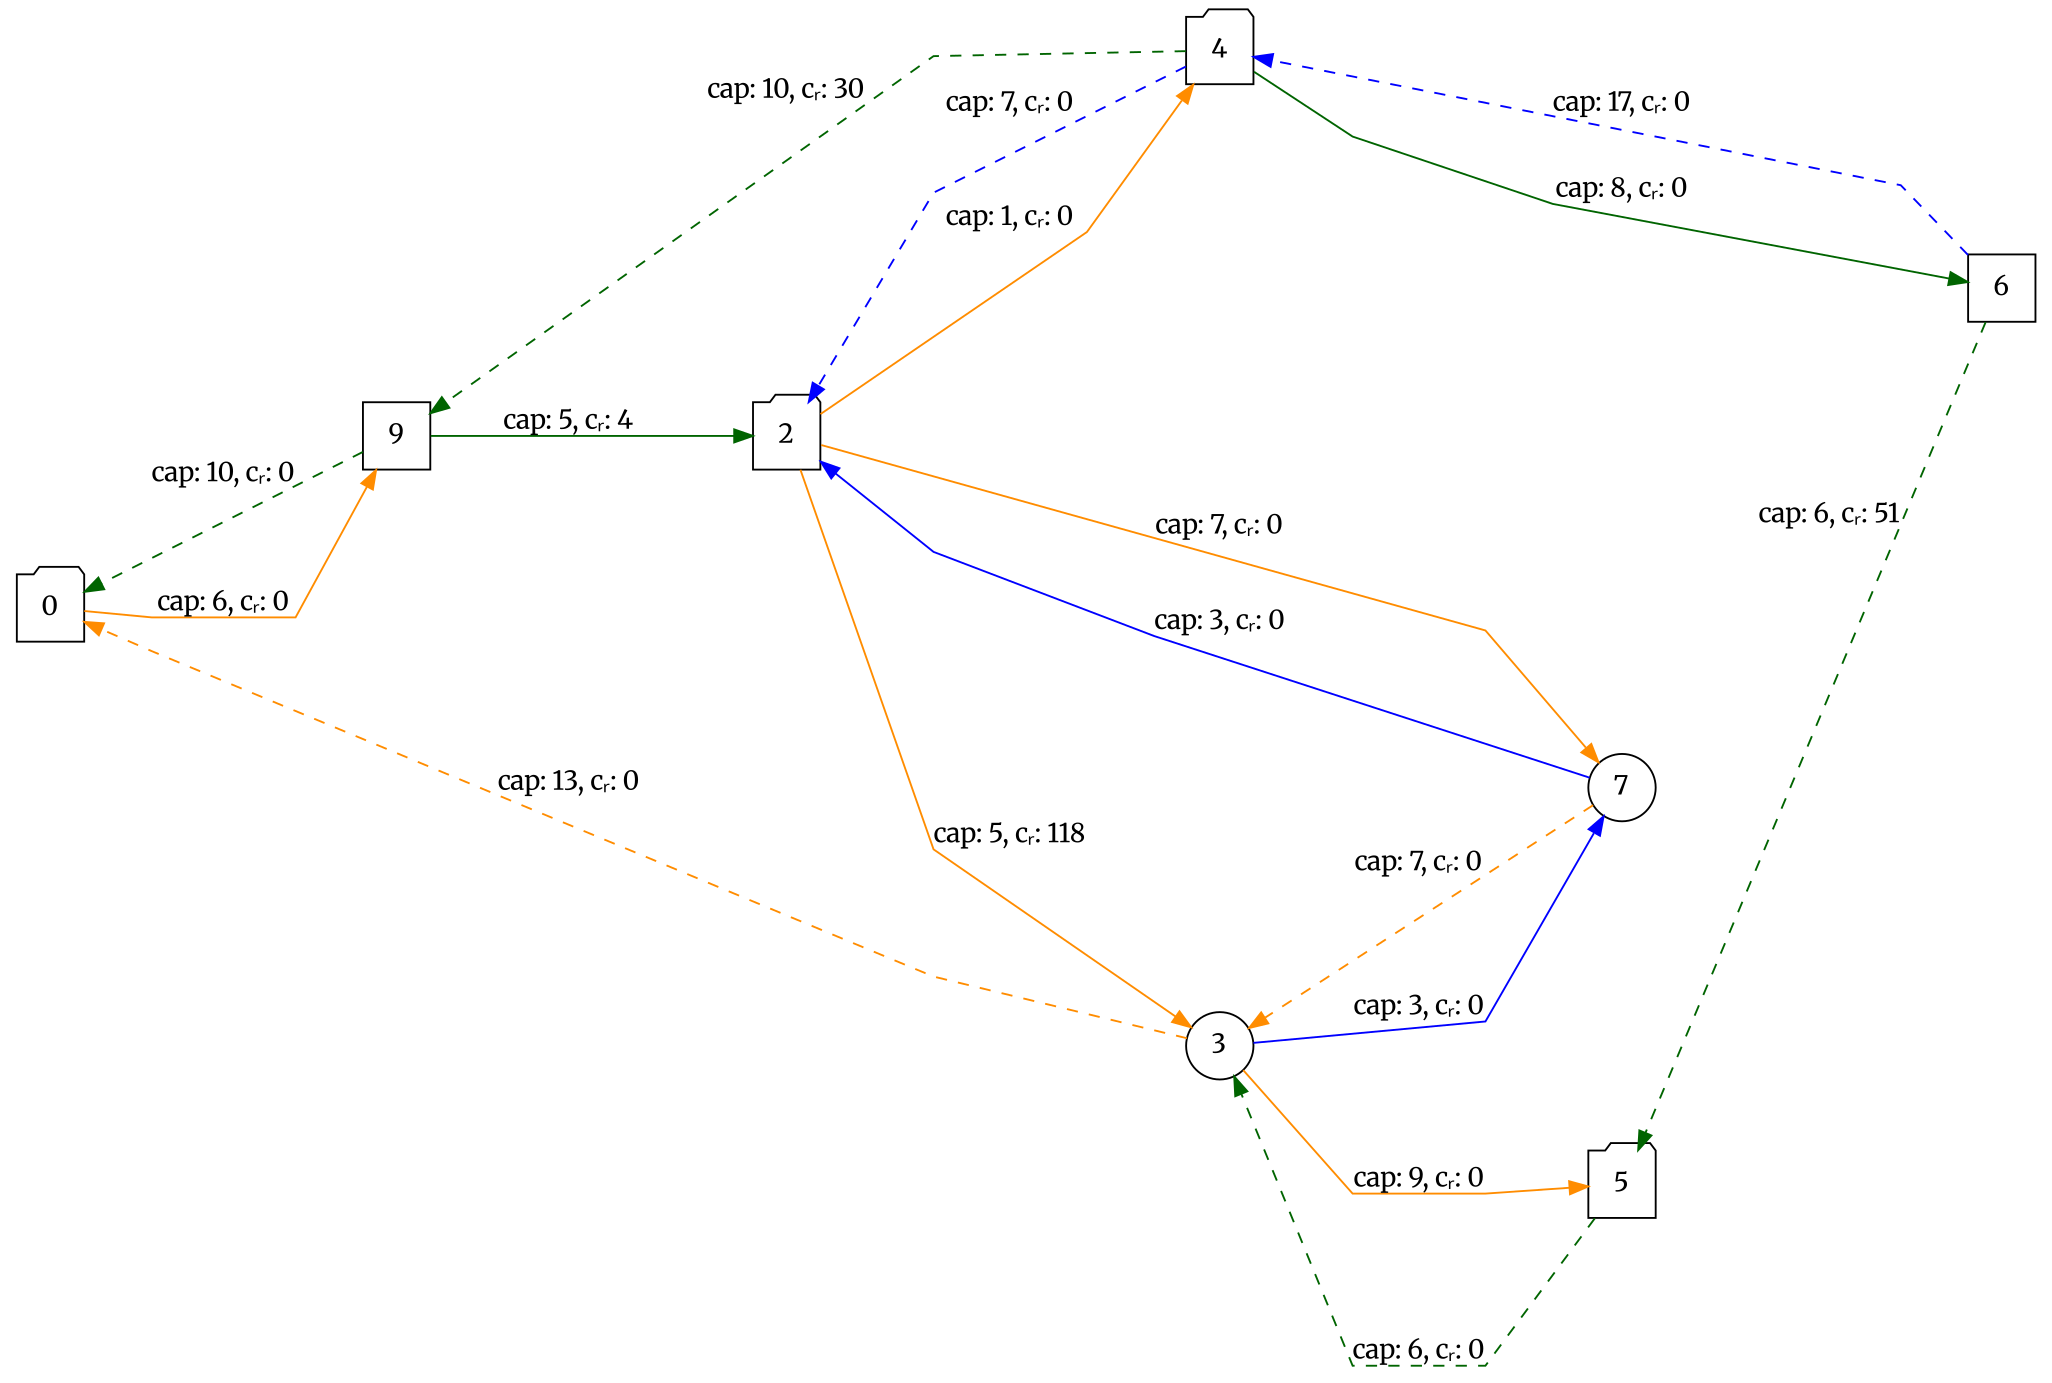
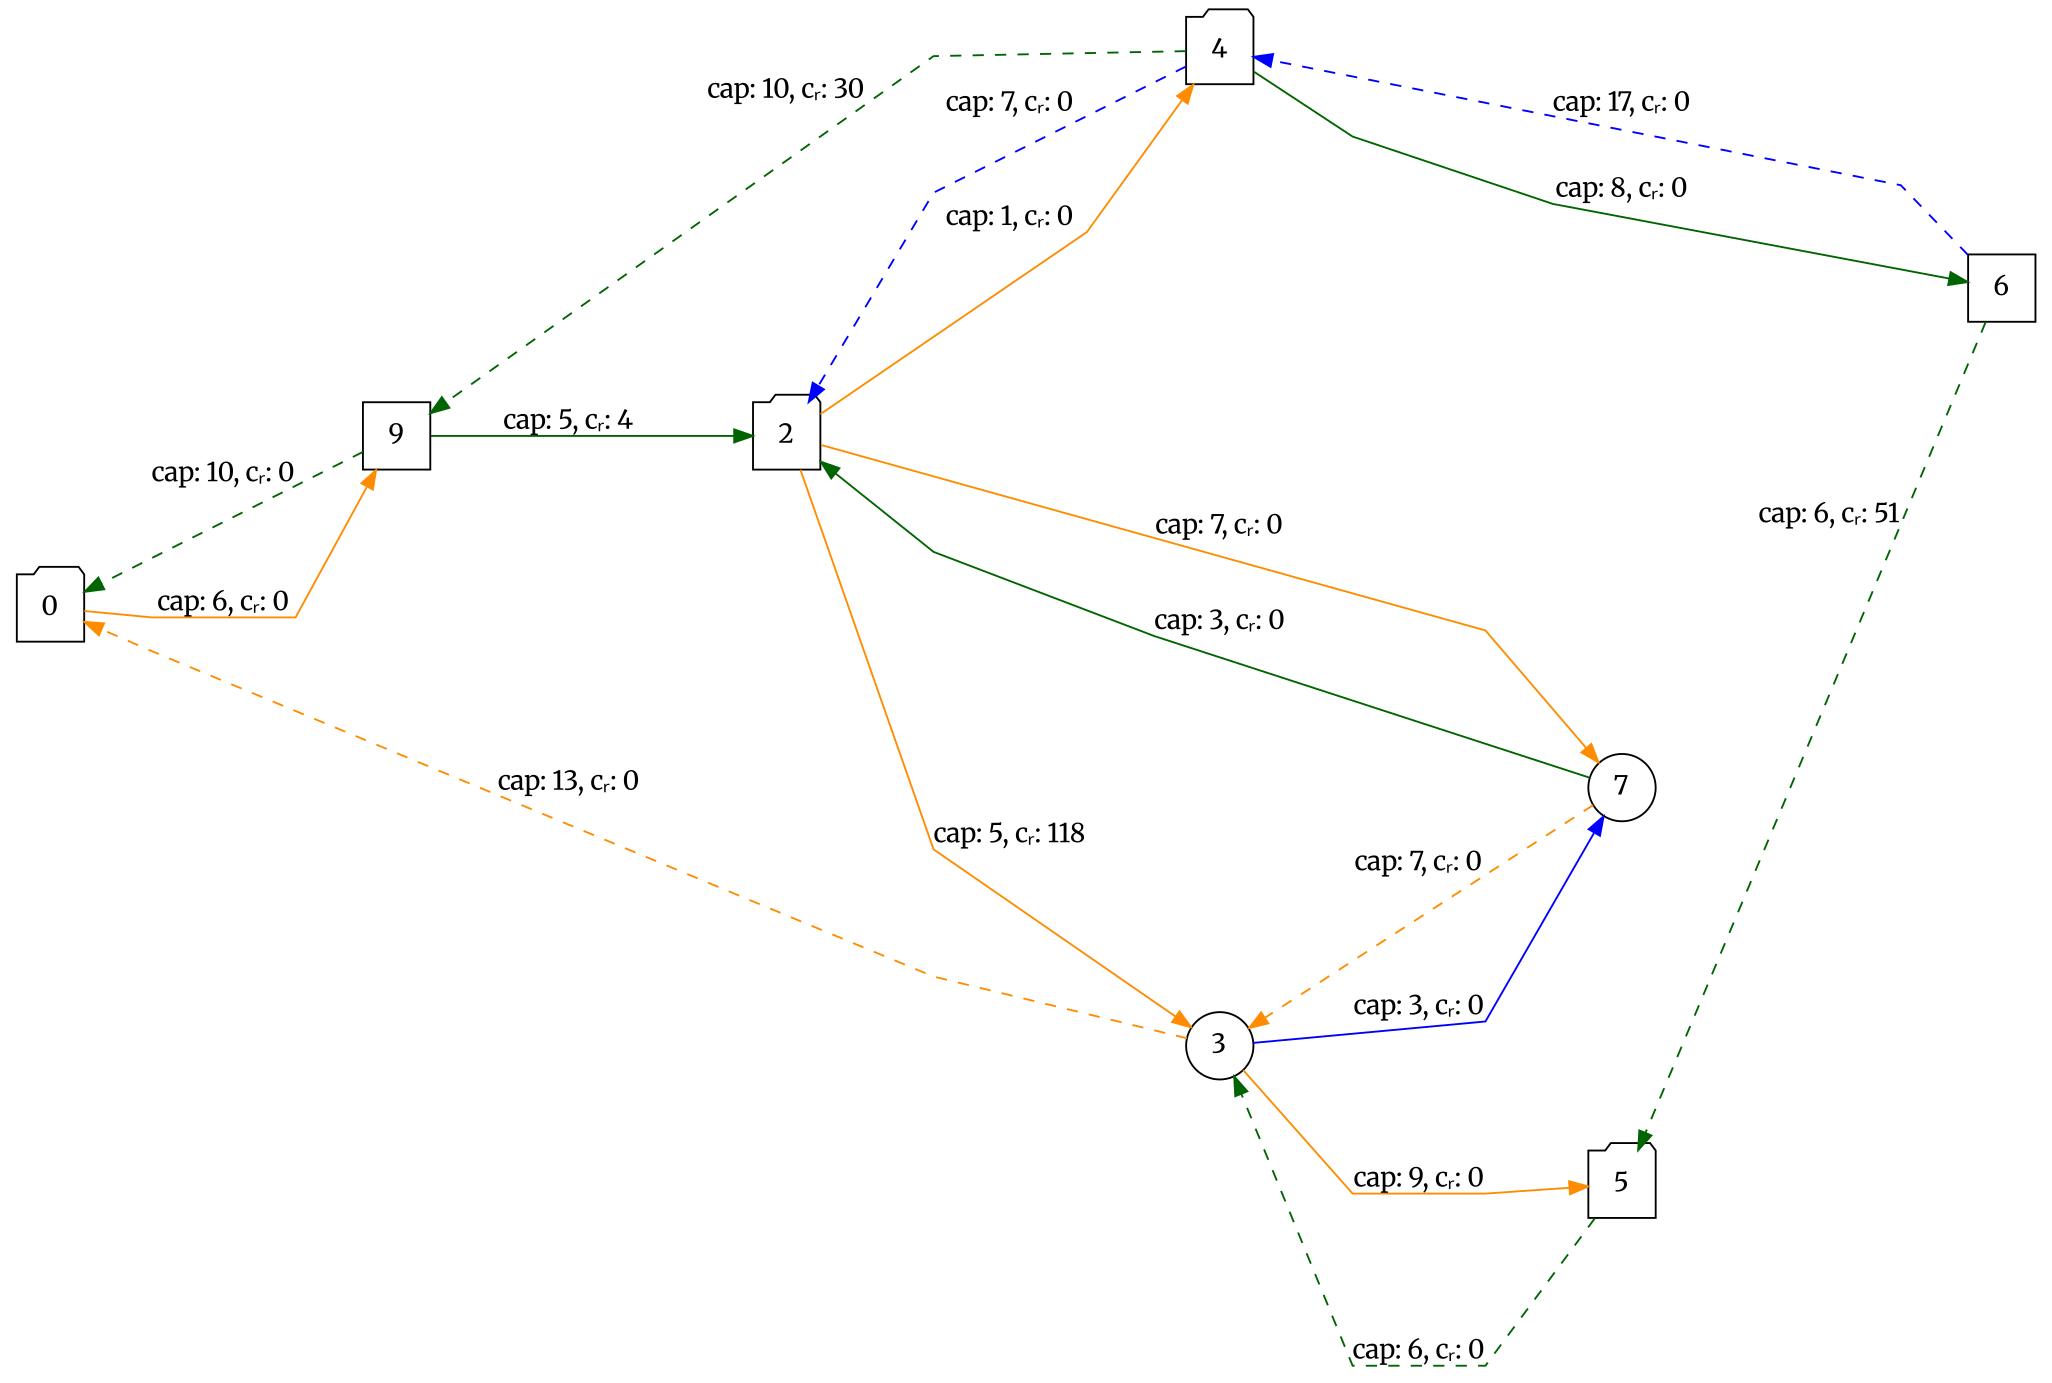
(1200, 651) -> (1200, 651)
